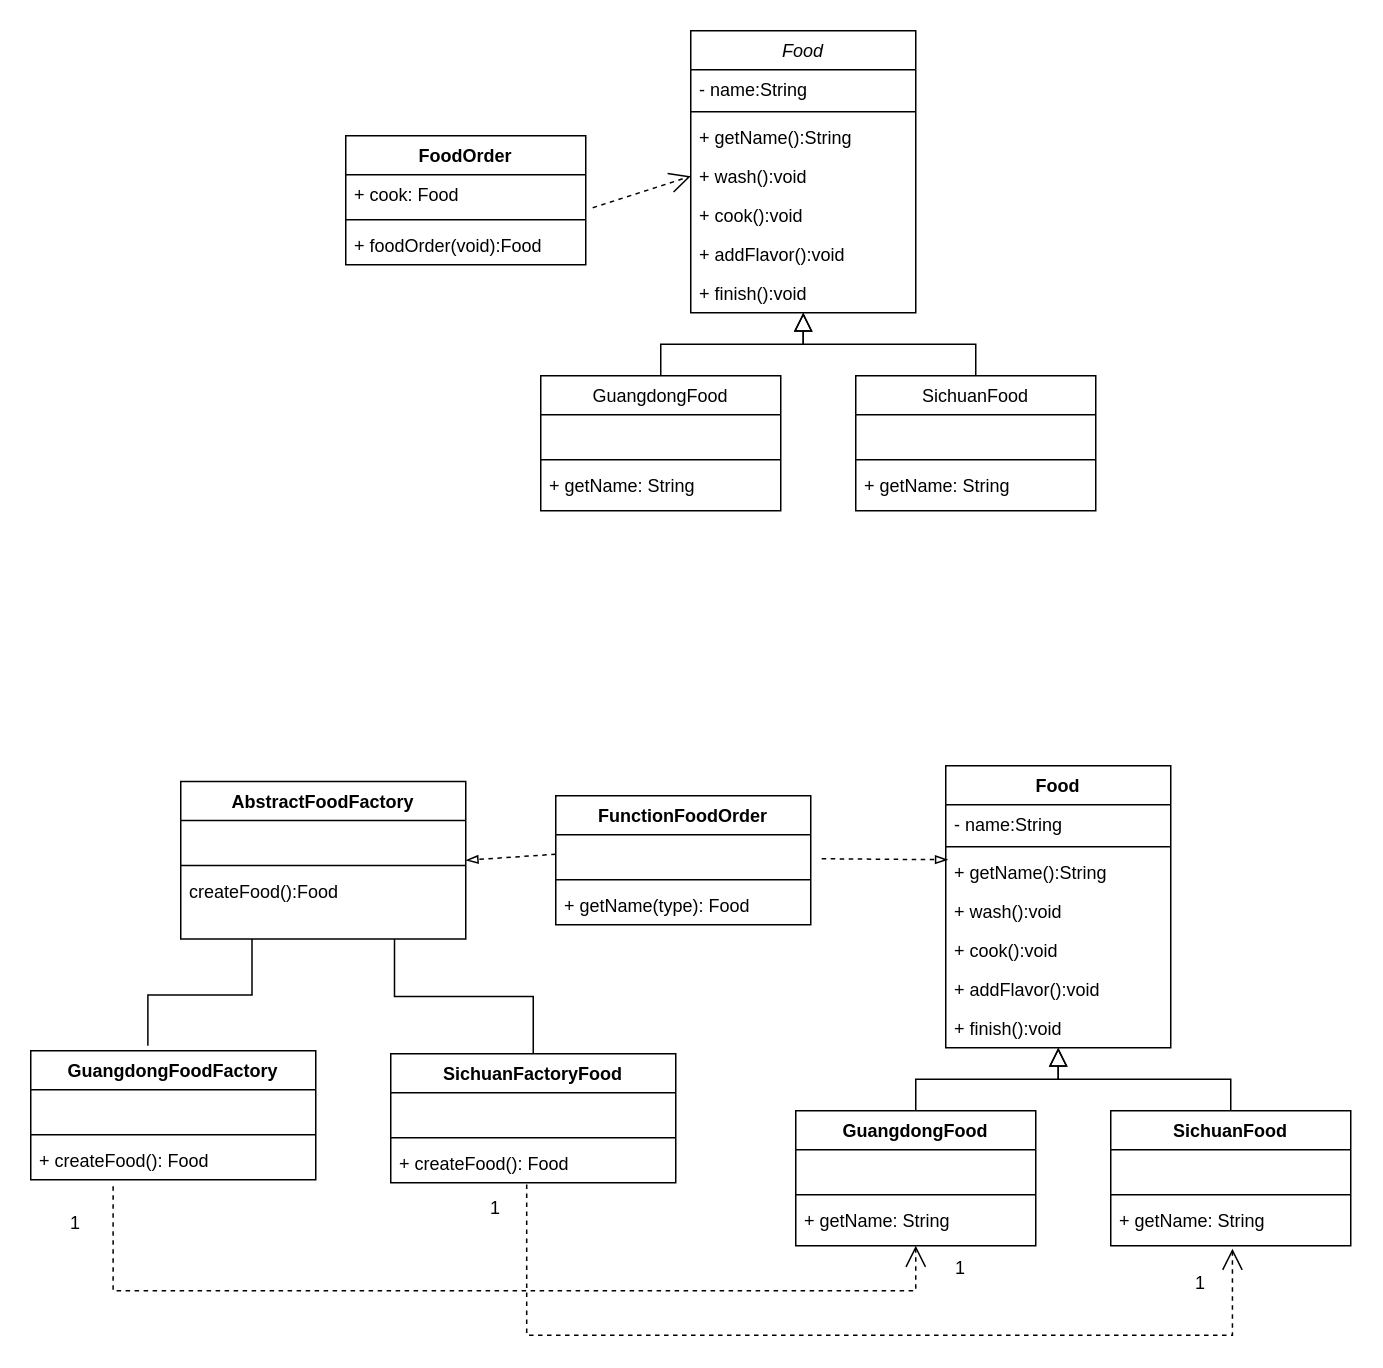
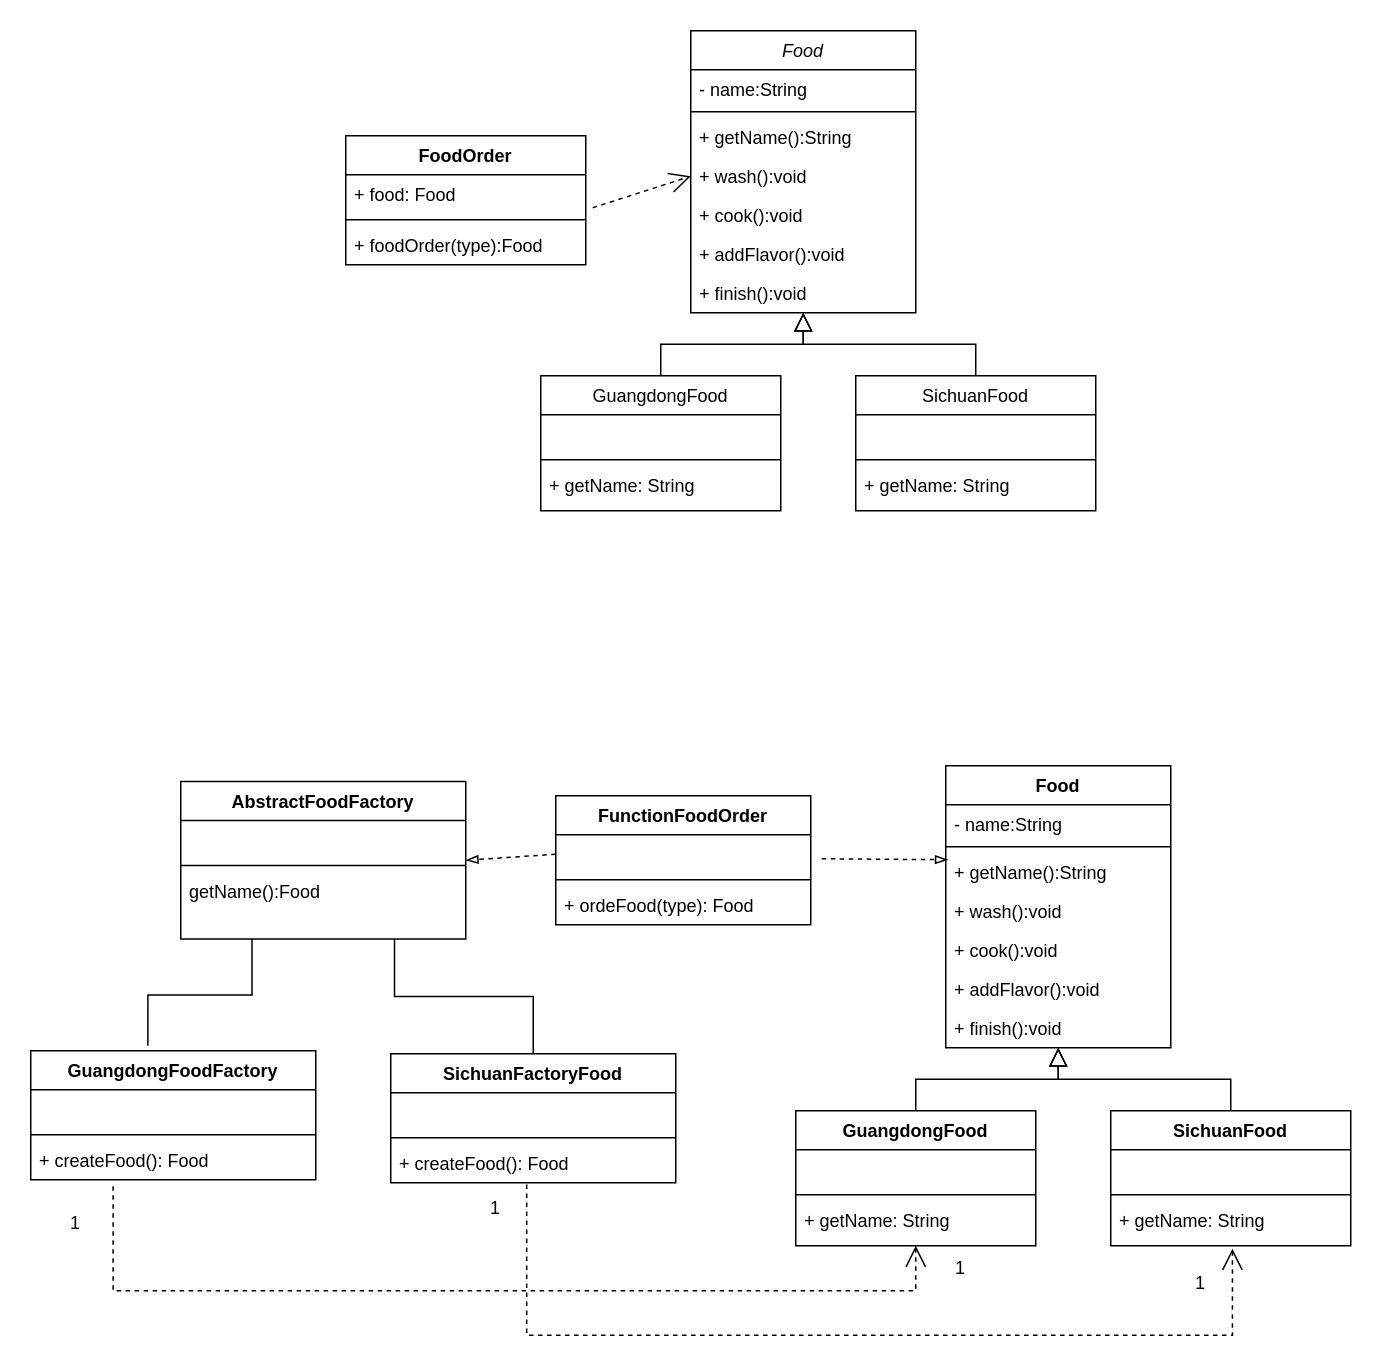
(407, 195) -> (407, 195)
(458, 246) -> (460, 246)
(272, 892) -> (257, 892)
(663, 906) -> (668, 906)
